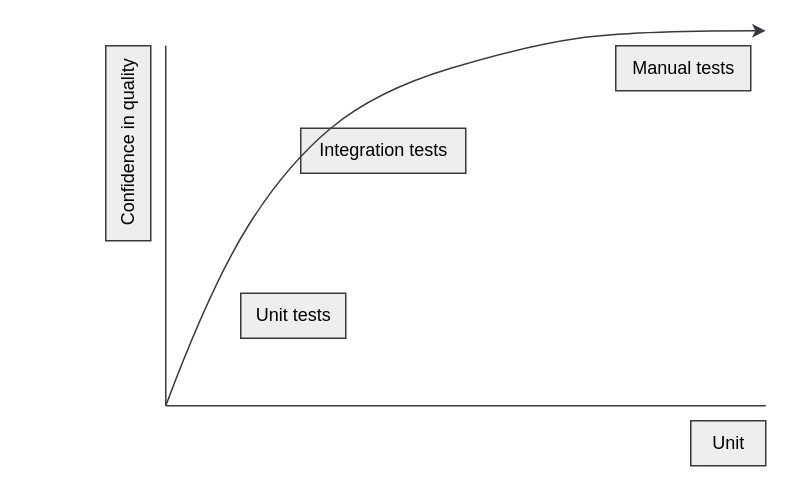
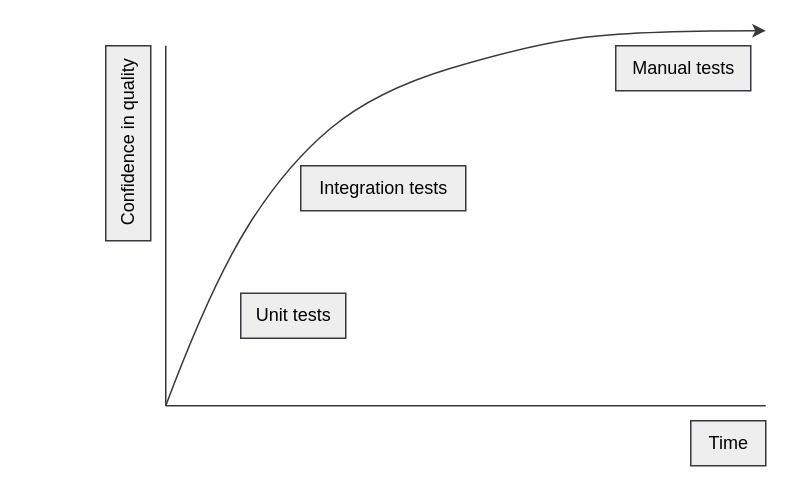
(383, 151) -> (383, 188)
(729, 443) -> (729, 443)
